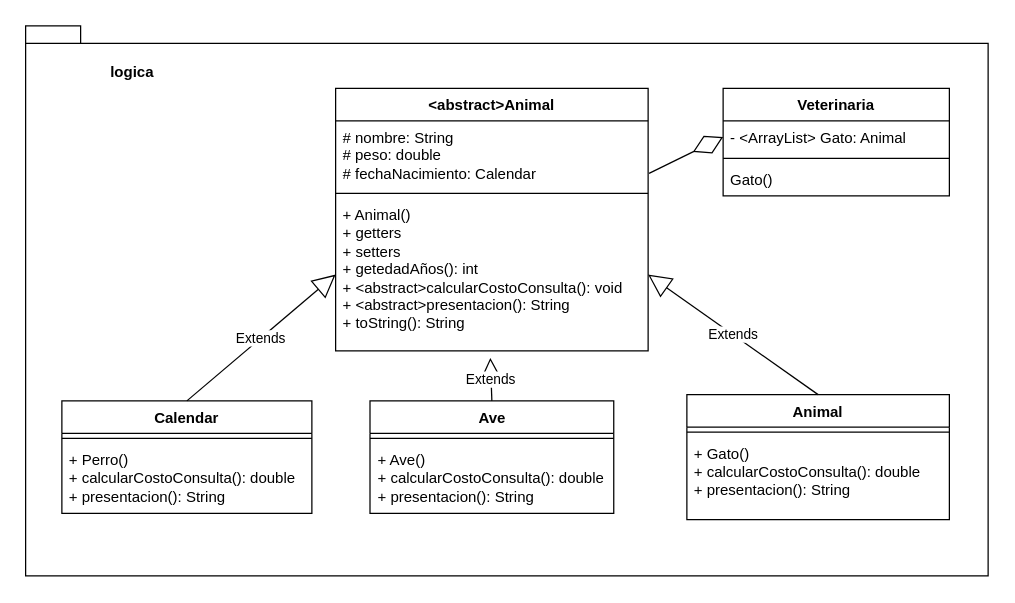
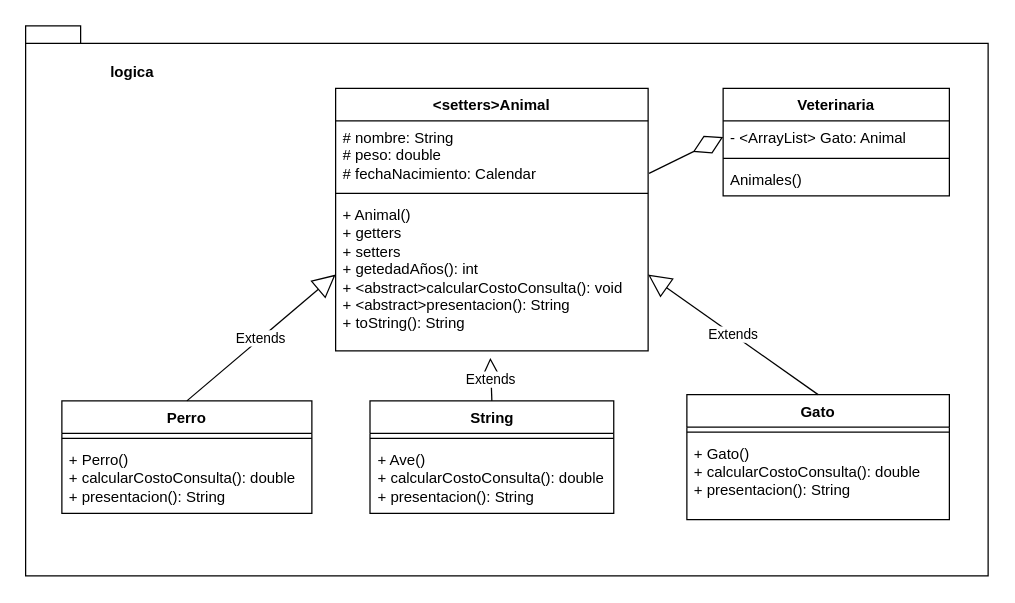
(492, 106) -> (492, 106)
(756, 181) -> (769, 181)
(818, 412) -> (818, 412)
(187, 418) -> (187, 418)
(493, 418) -> (493, 418)
